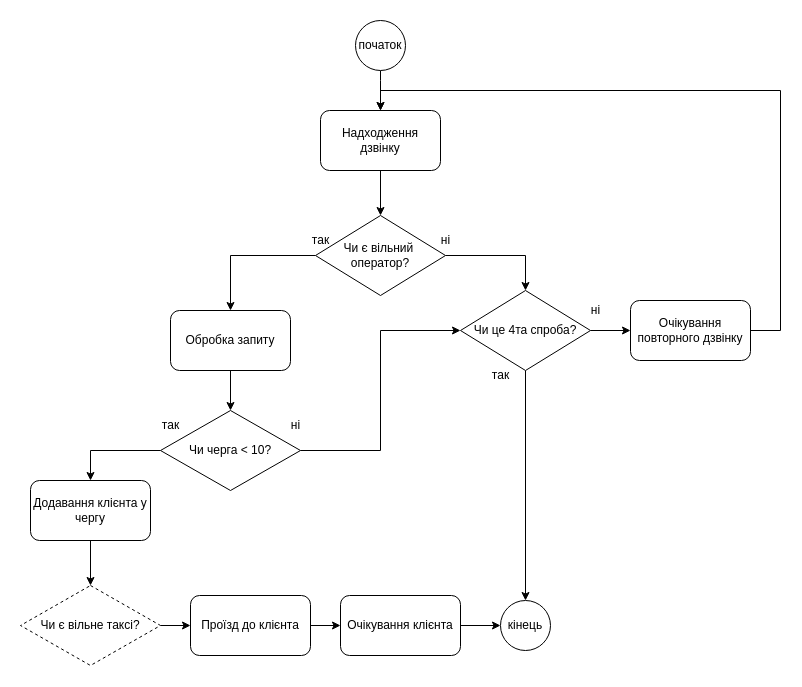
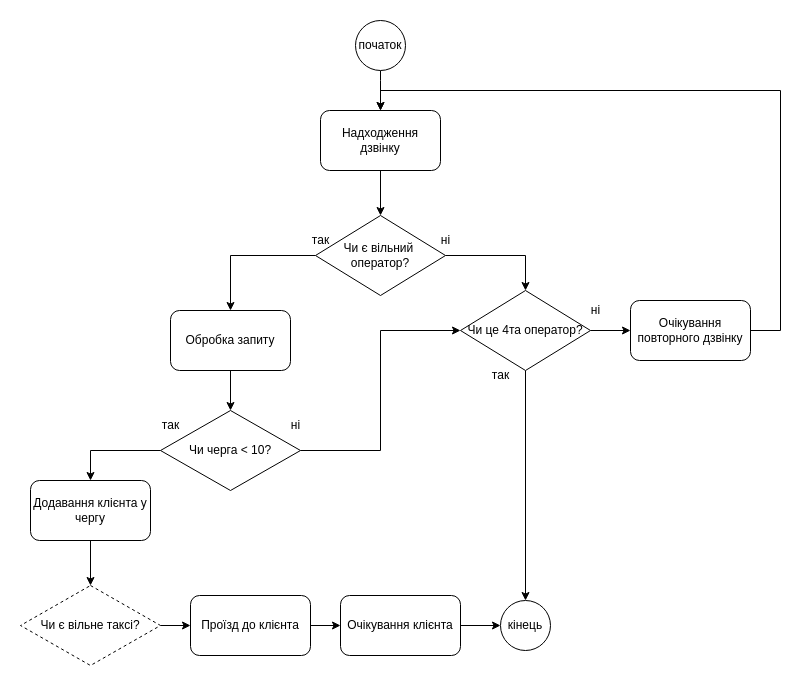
(526, 331) -> (526, 331)
